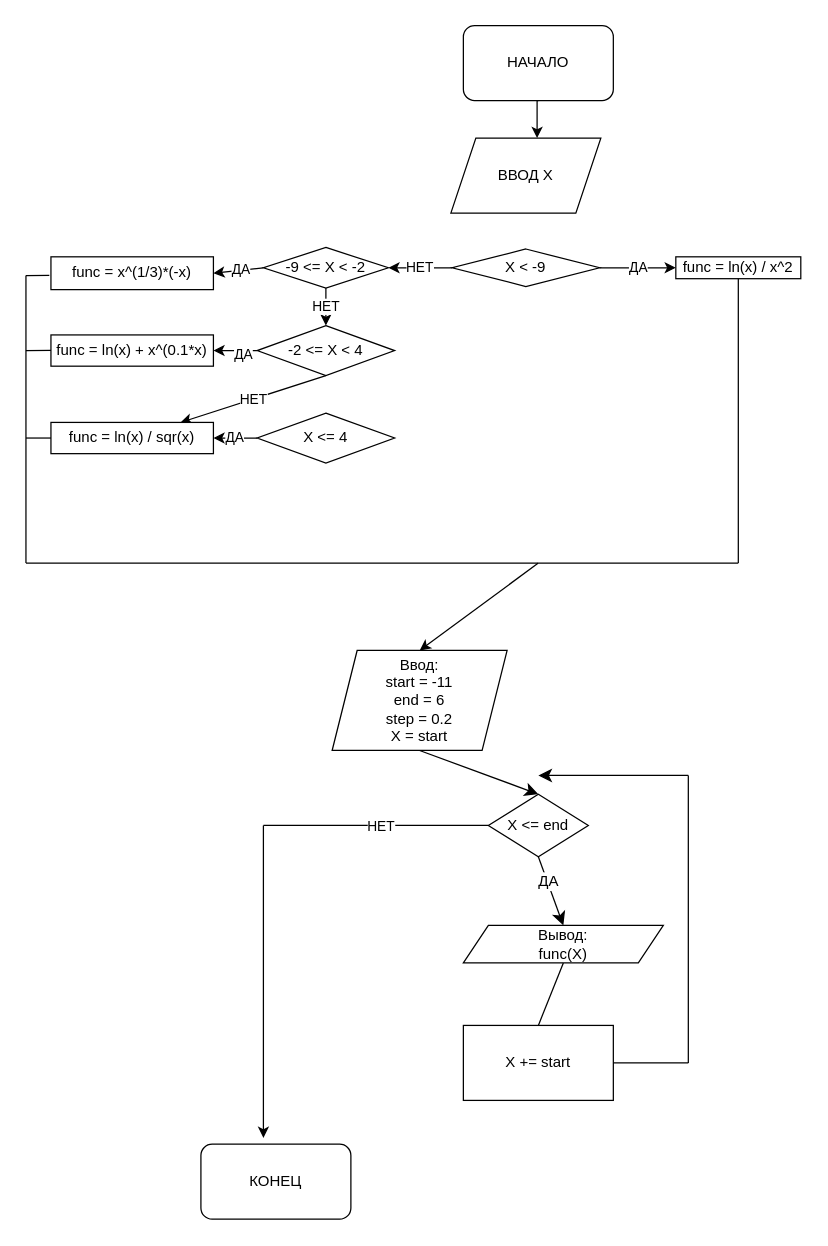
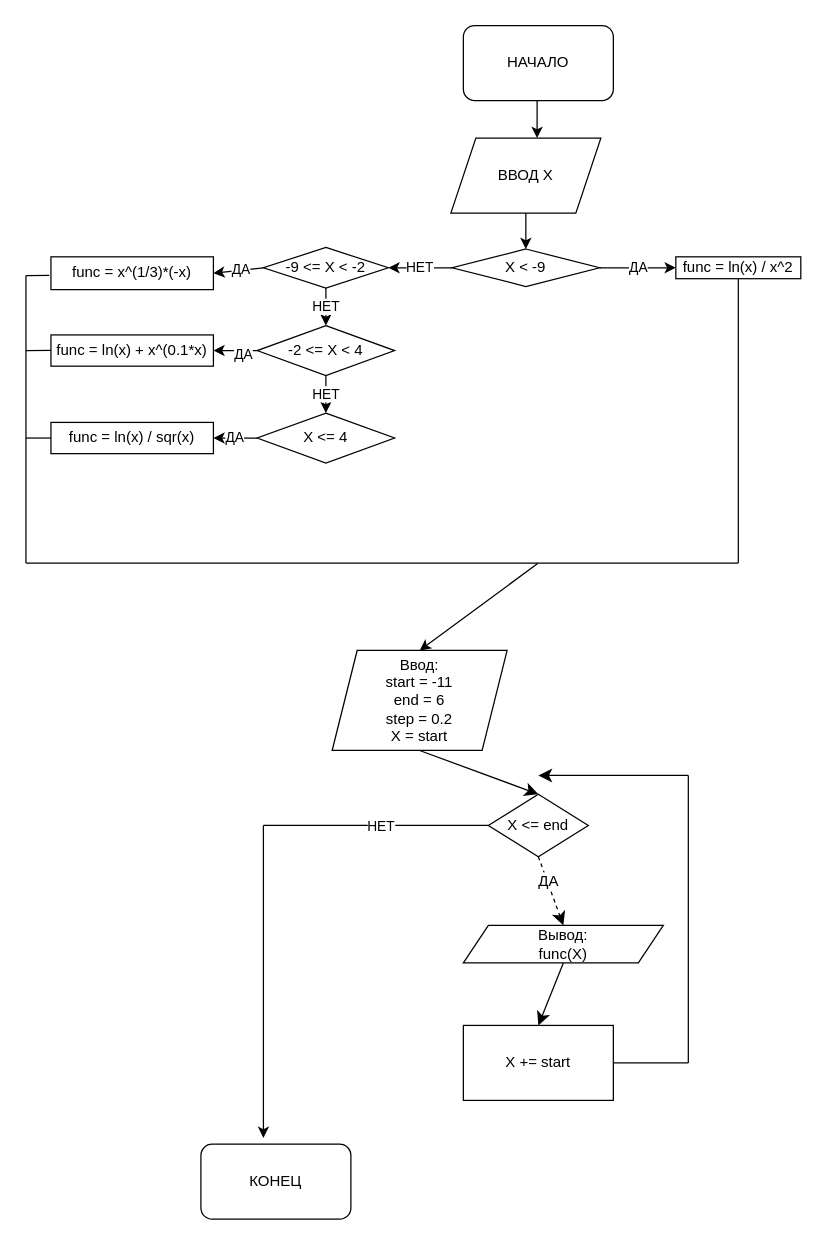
none -> (526, 227)
(257, 398) -> (326, 390)
(554, 901) -> (554, 901)
(541, 1019) -> (543, 1014)
